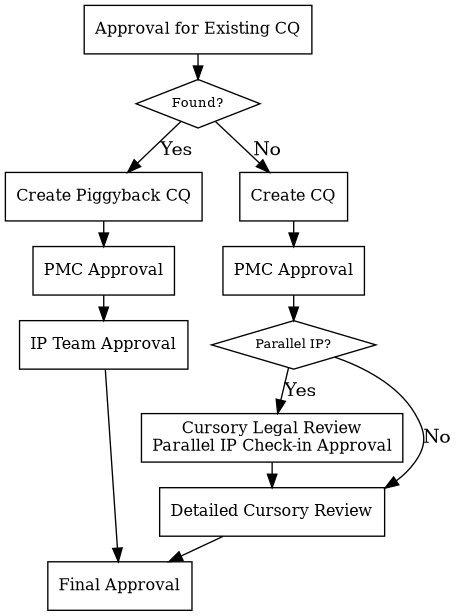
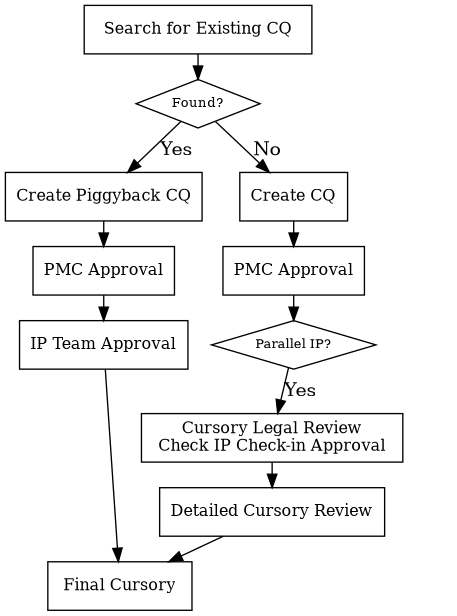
(198, 30) -> (198, 30)
(409, 405) -> none
(272, 438) -> (272, 438)
(120, 586) -> (120, 586)
